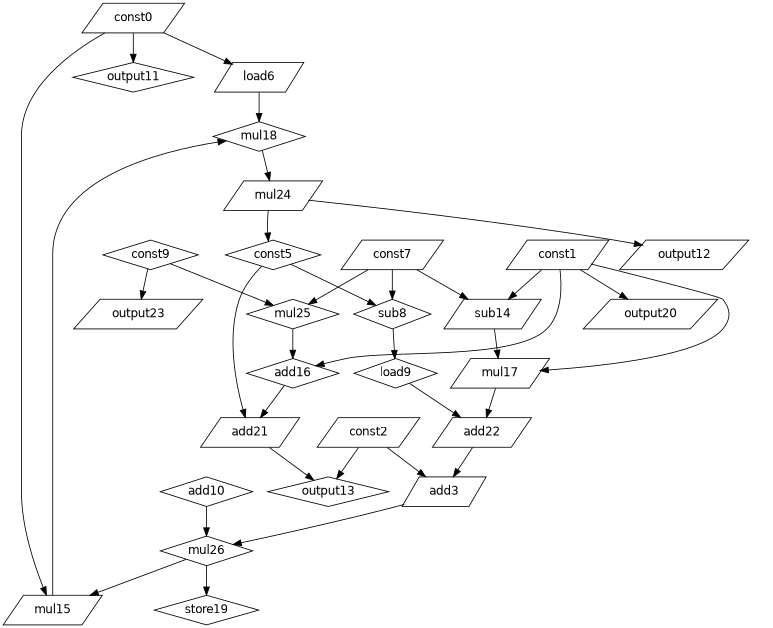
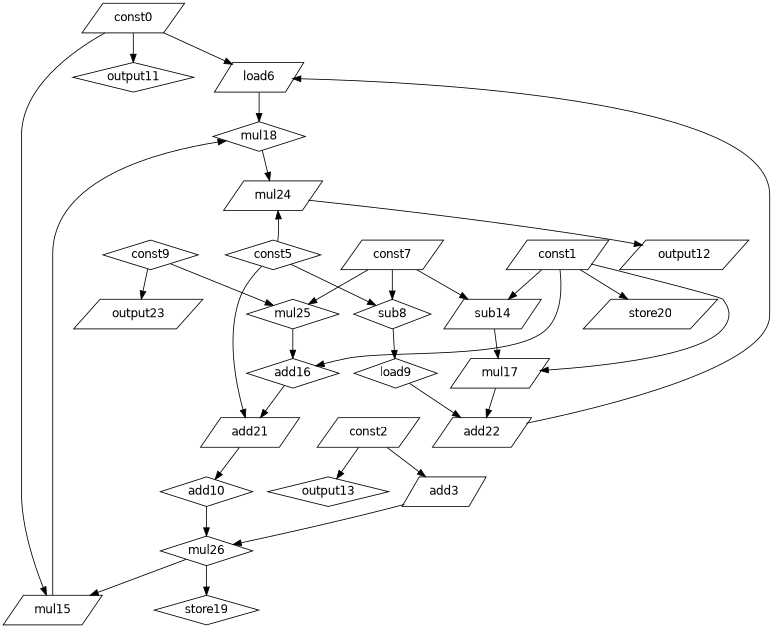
(268, 222) -> (279, 230)
(650, 314) -> (650, 314)
(465, 459) -> (740, 153)
(288, 461) -> (230, 460)
